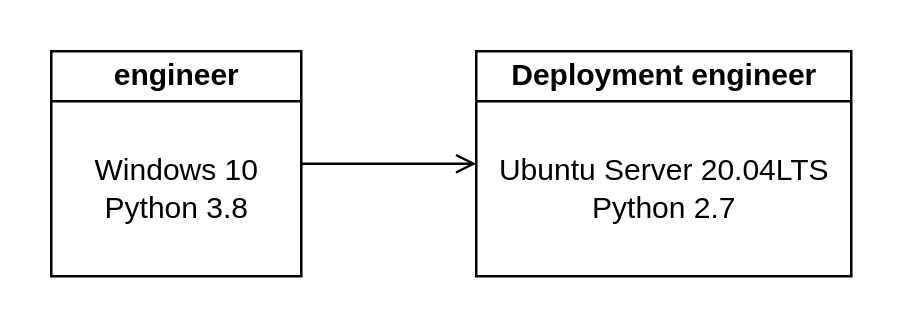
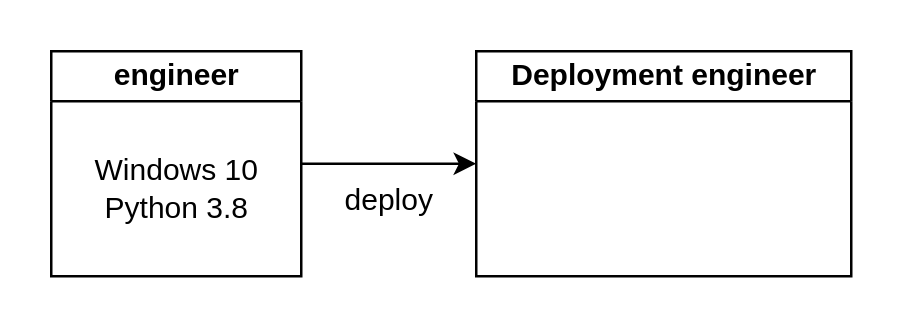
(462, 164) -> (458, 164)
(664, 189) -> none
none -> (389, 201)
